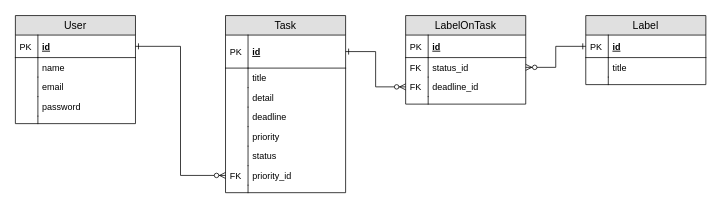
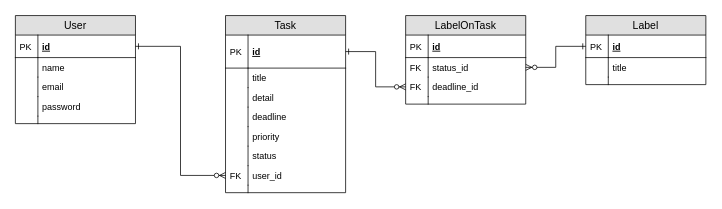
(276, 176) -> (268, 176)
